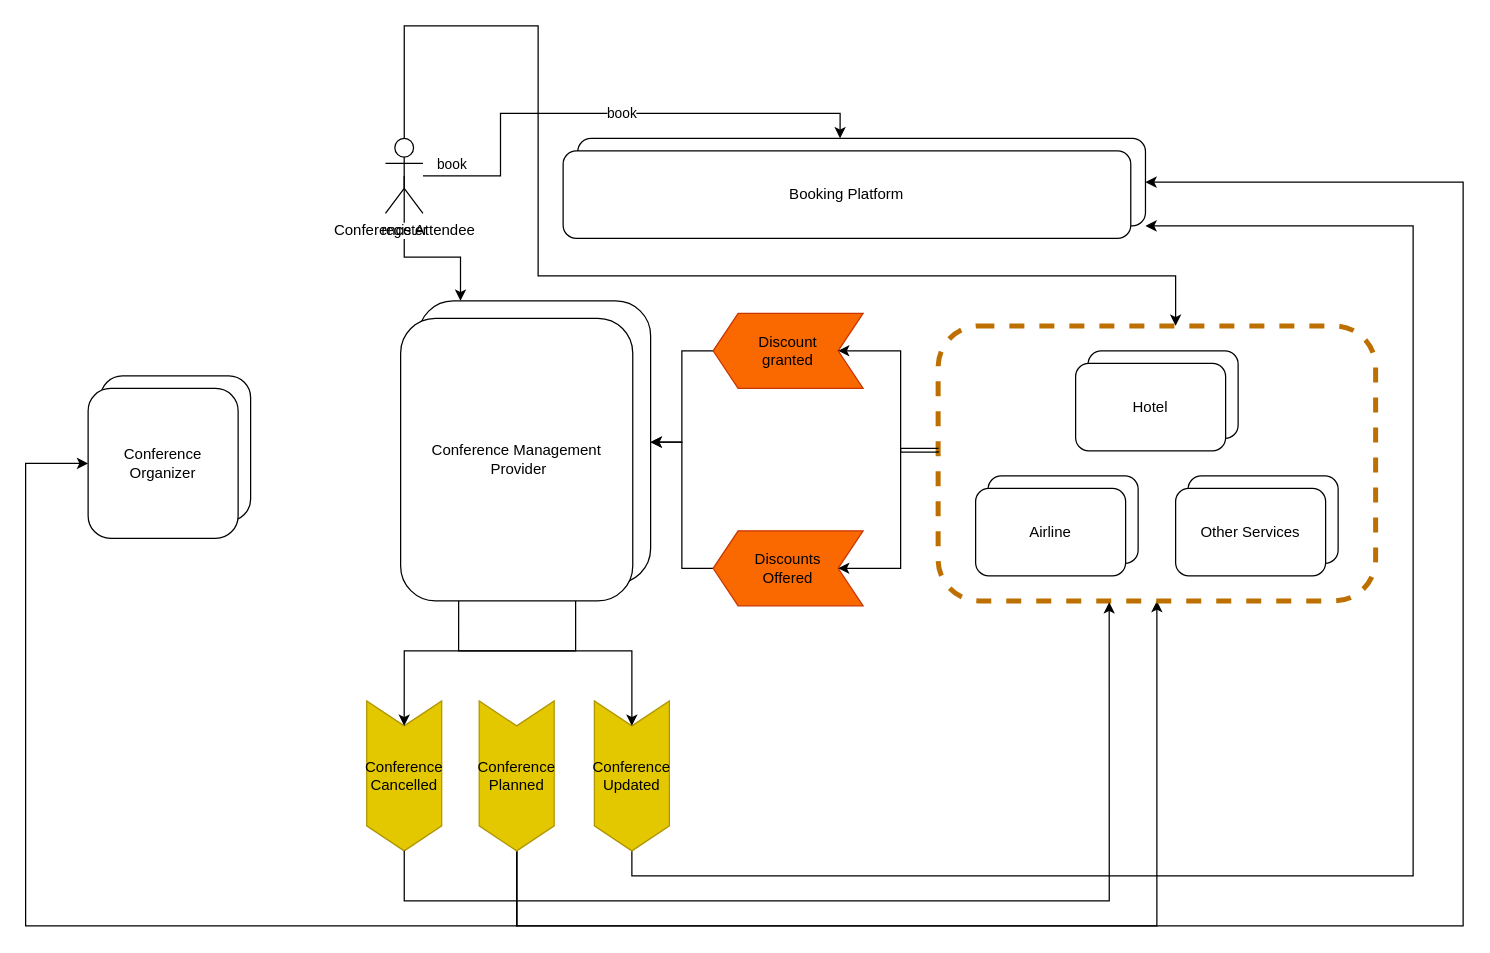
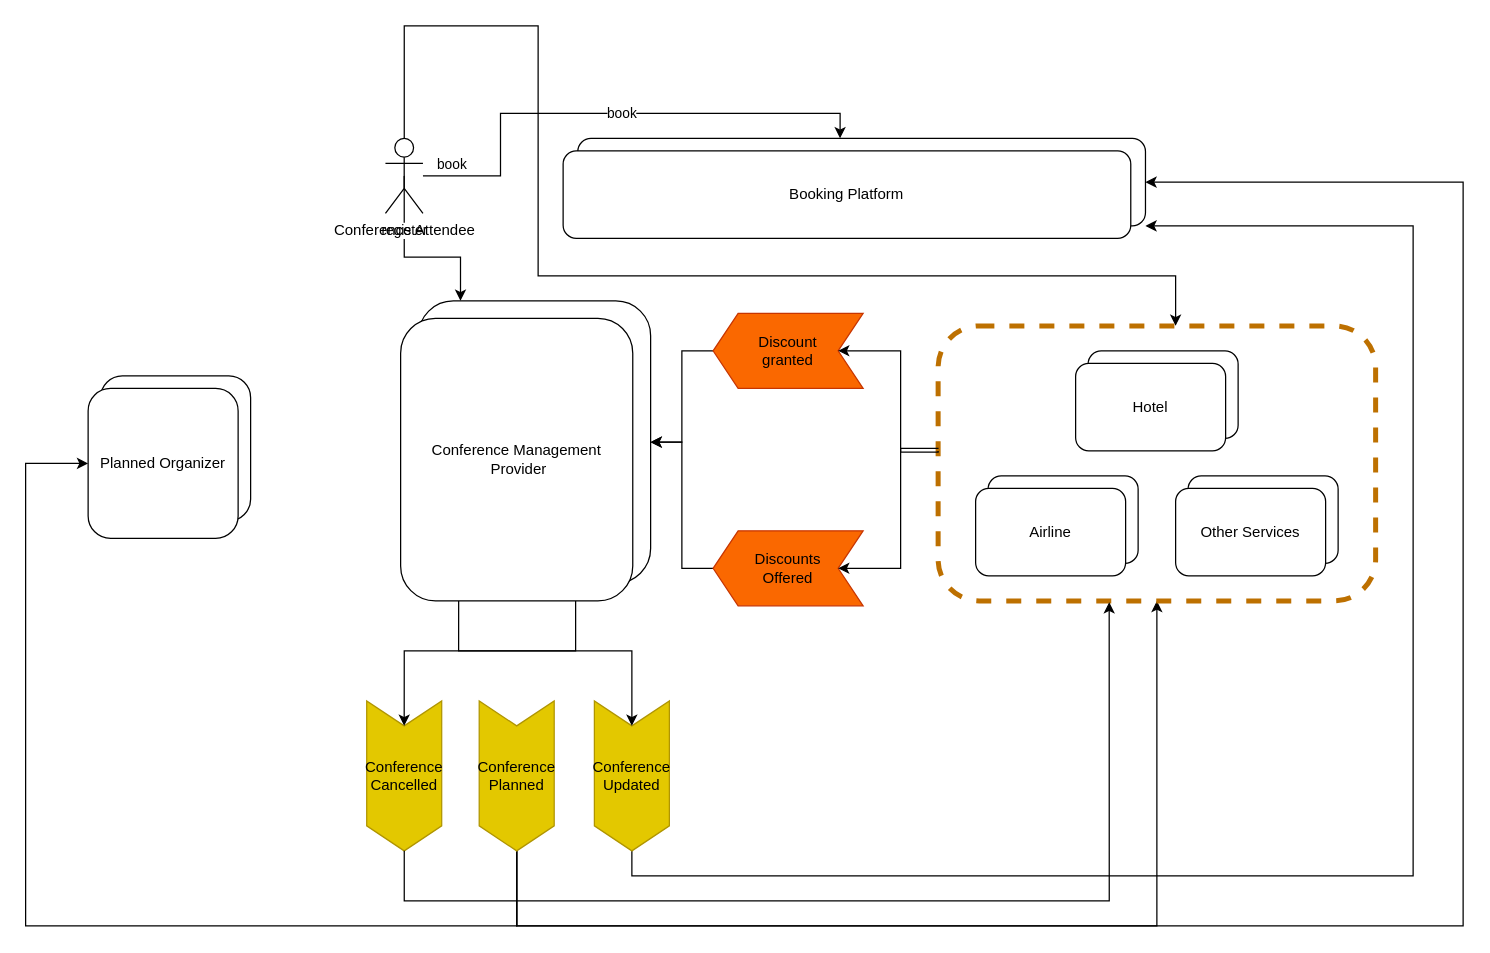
(163, 463) -> (163, 463)
